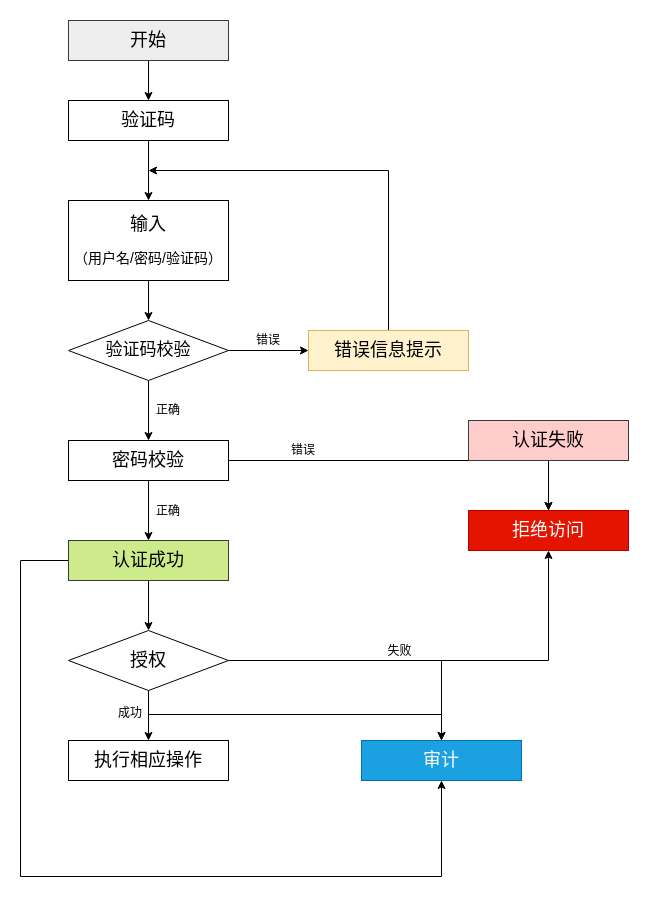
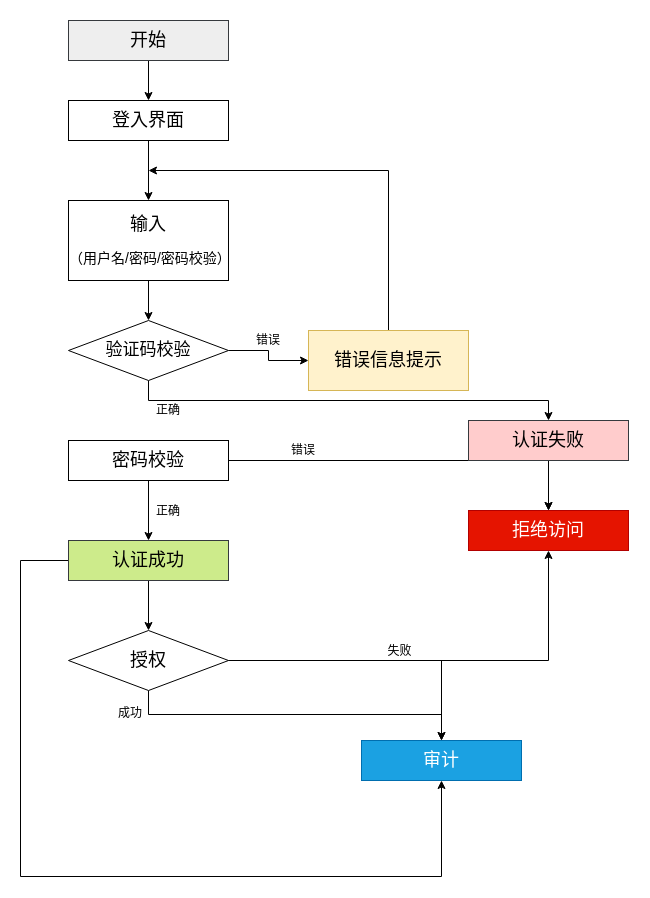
(149, 121) -> (149, 121)
(149, 241) -> (149, 241)
(389, 351) -> (389, 361)
(149, 416) -> (354, 401)
(149, 725) -> none
(149, 761) -> none
